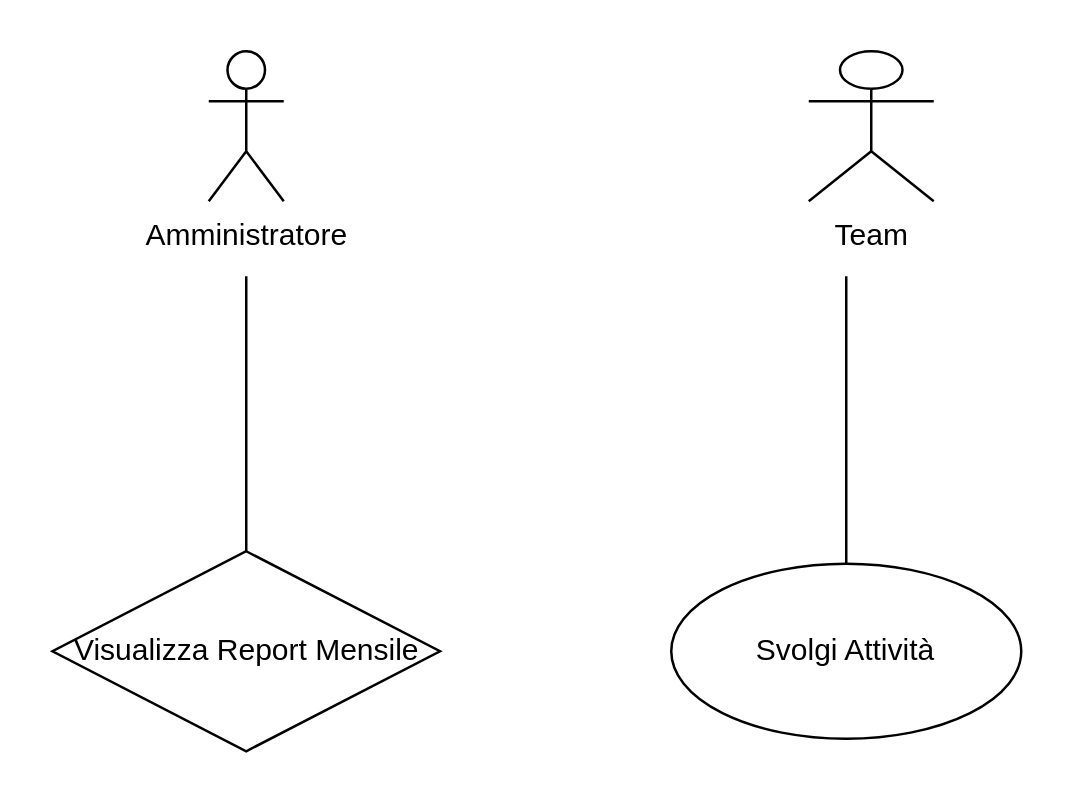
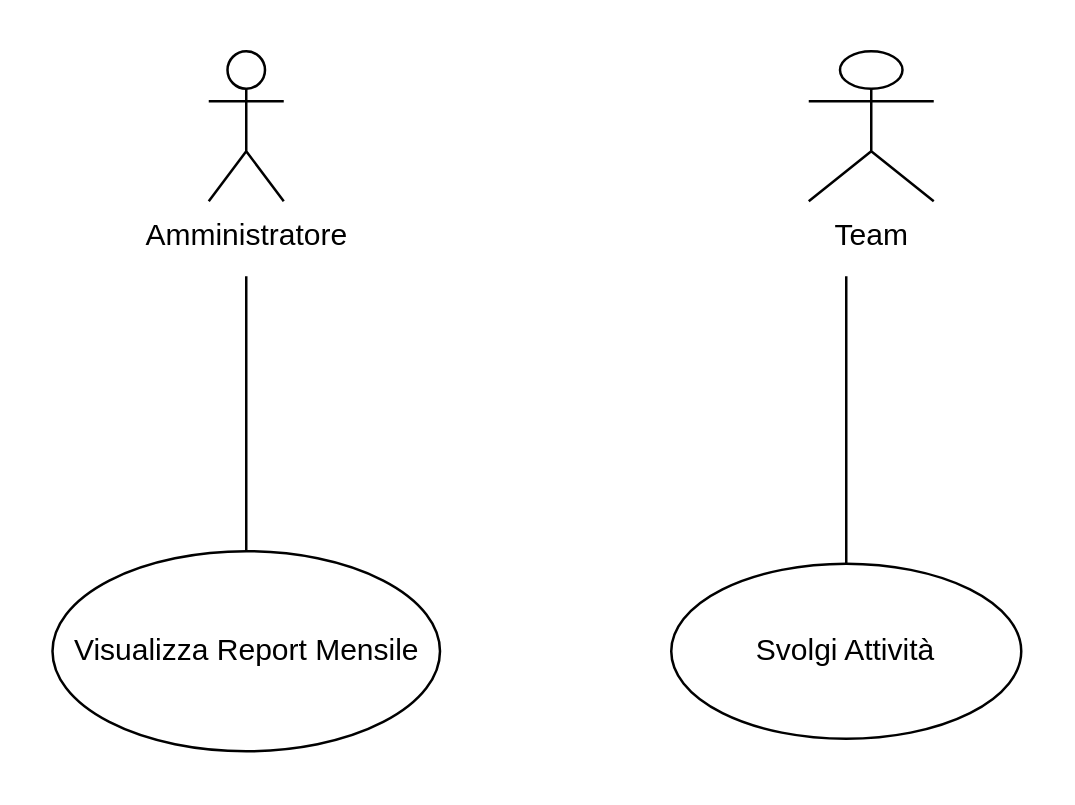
(246, 651) -> (246, 651)
